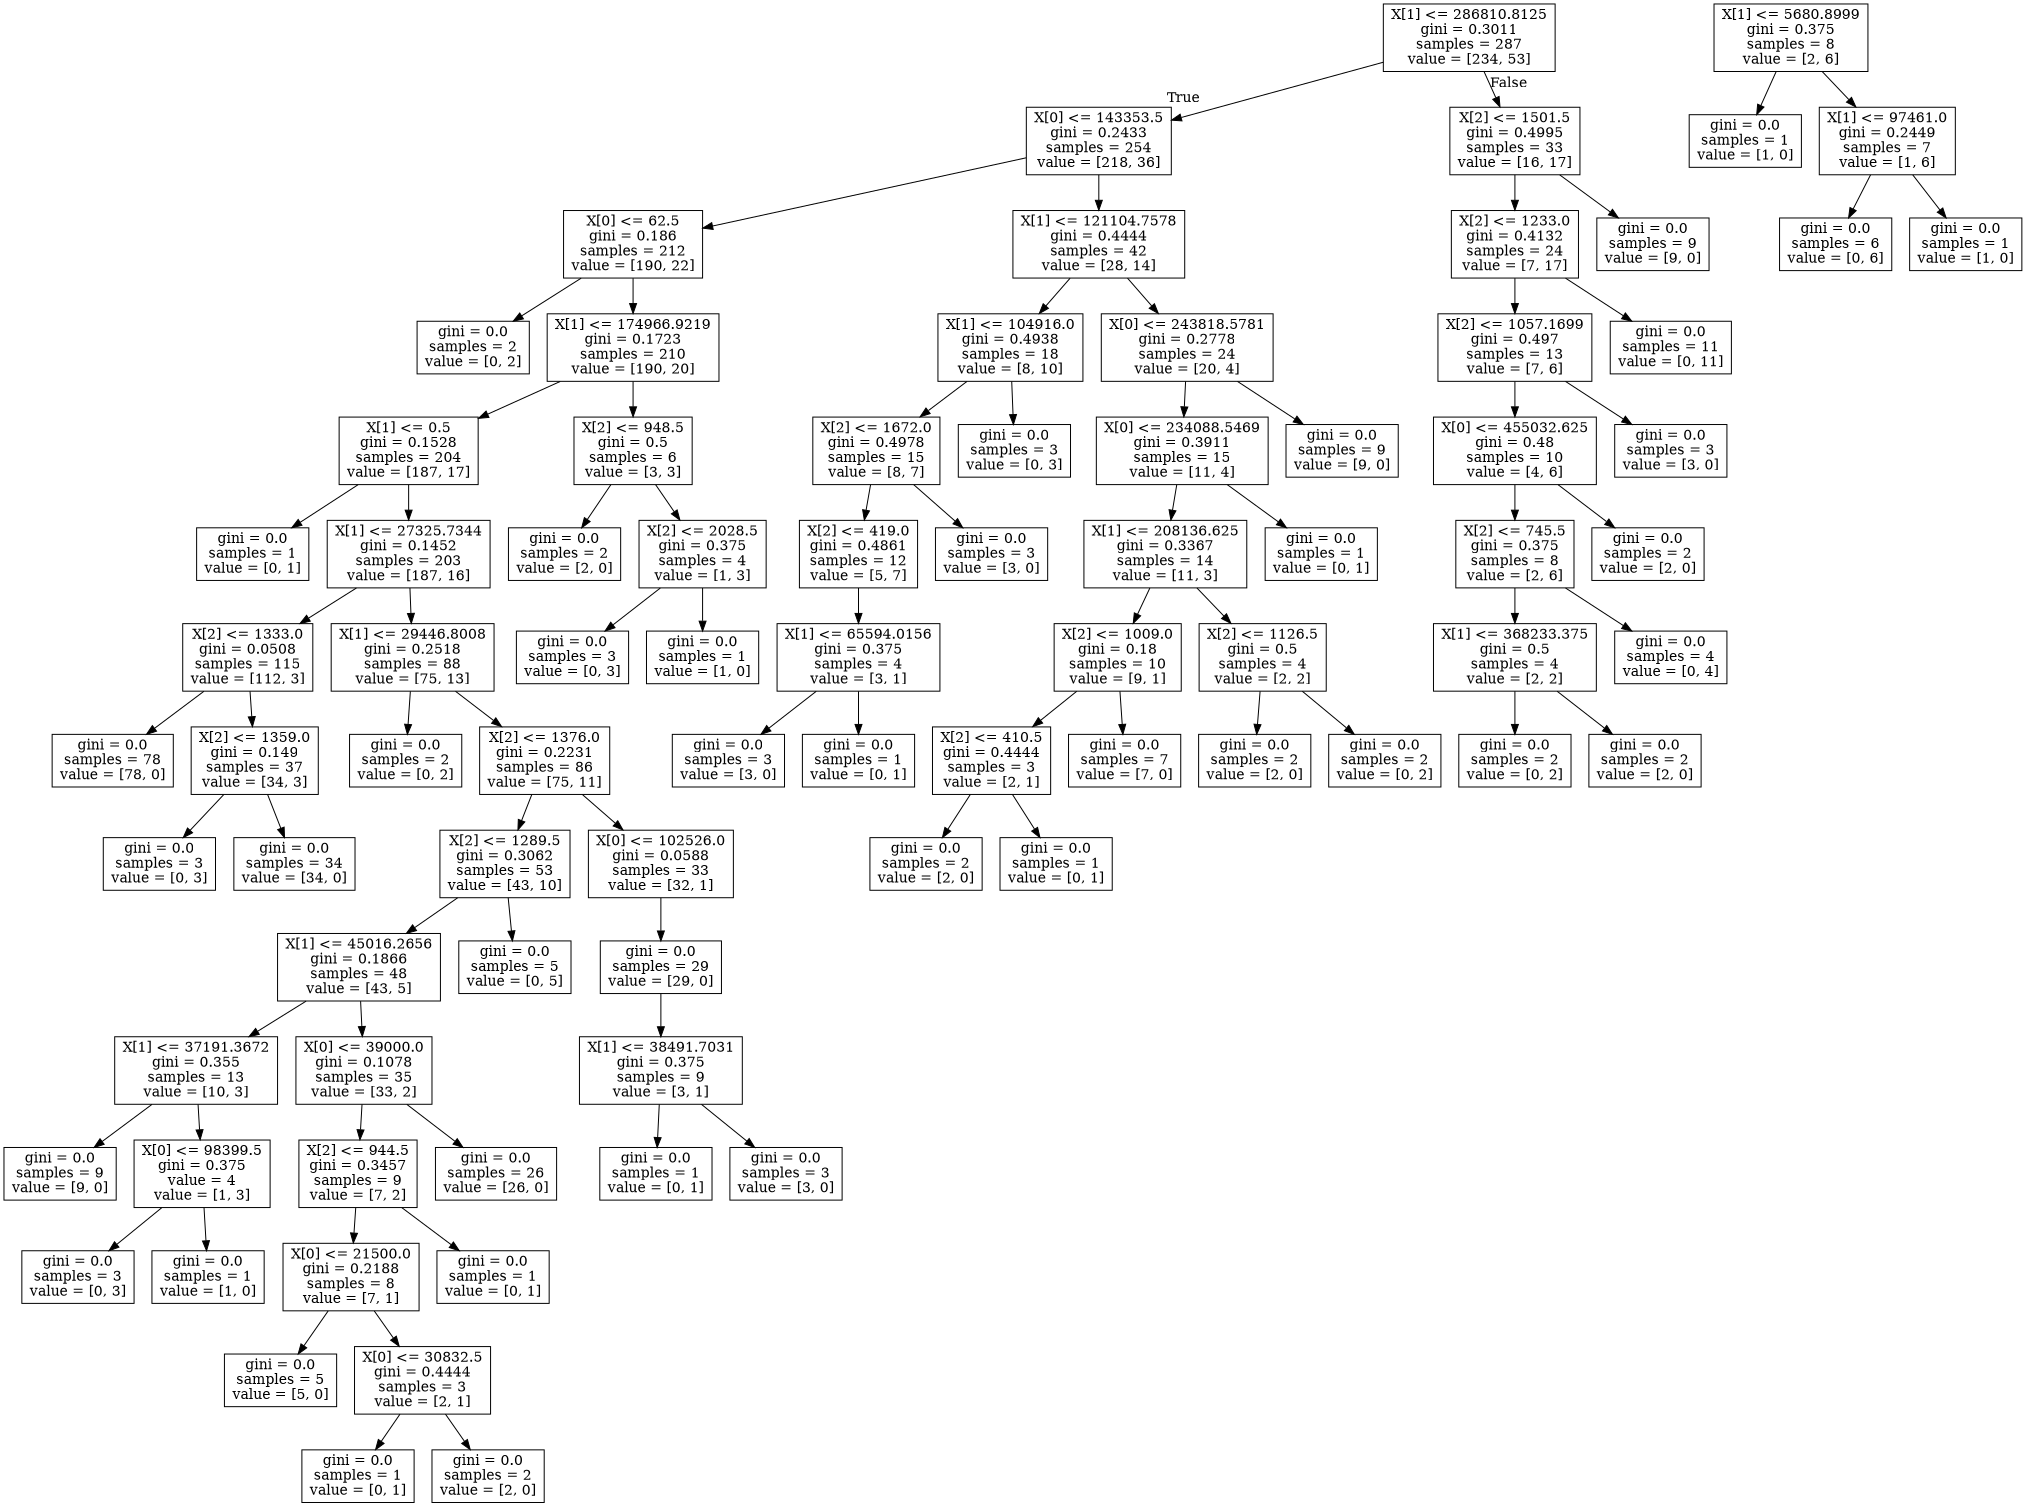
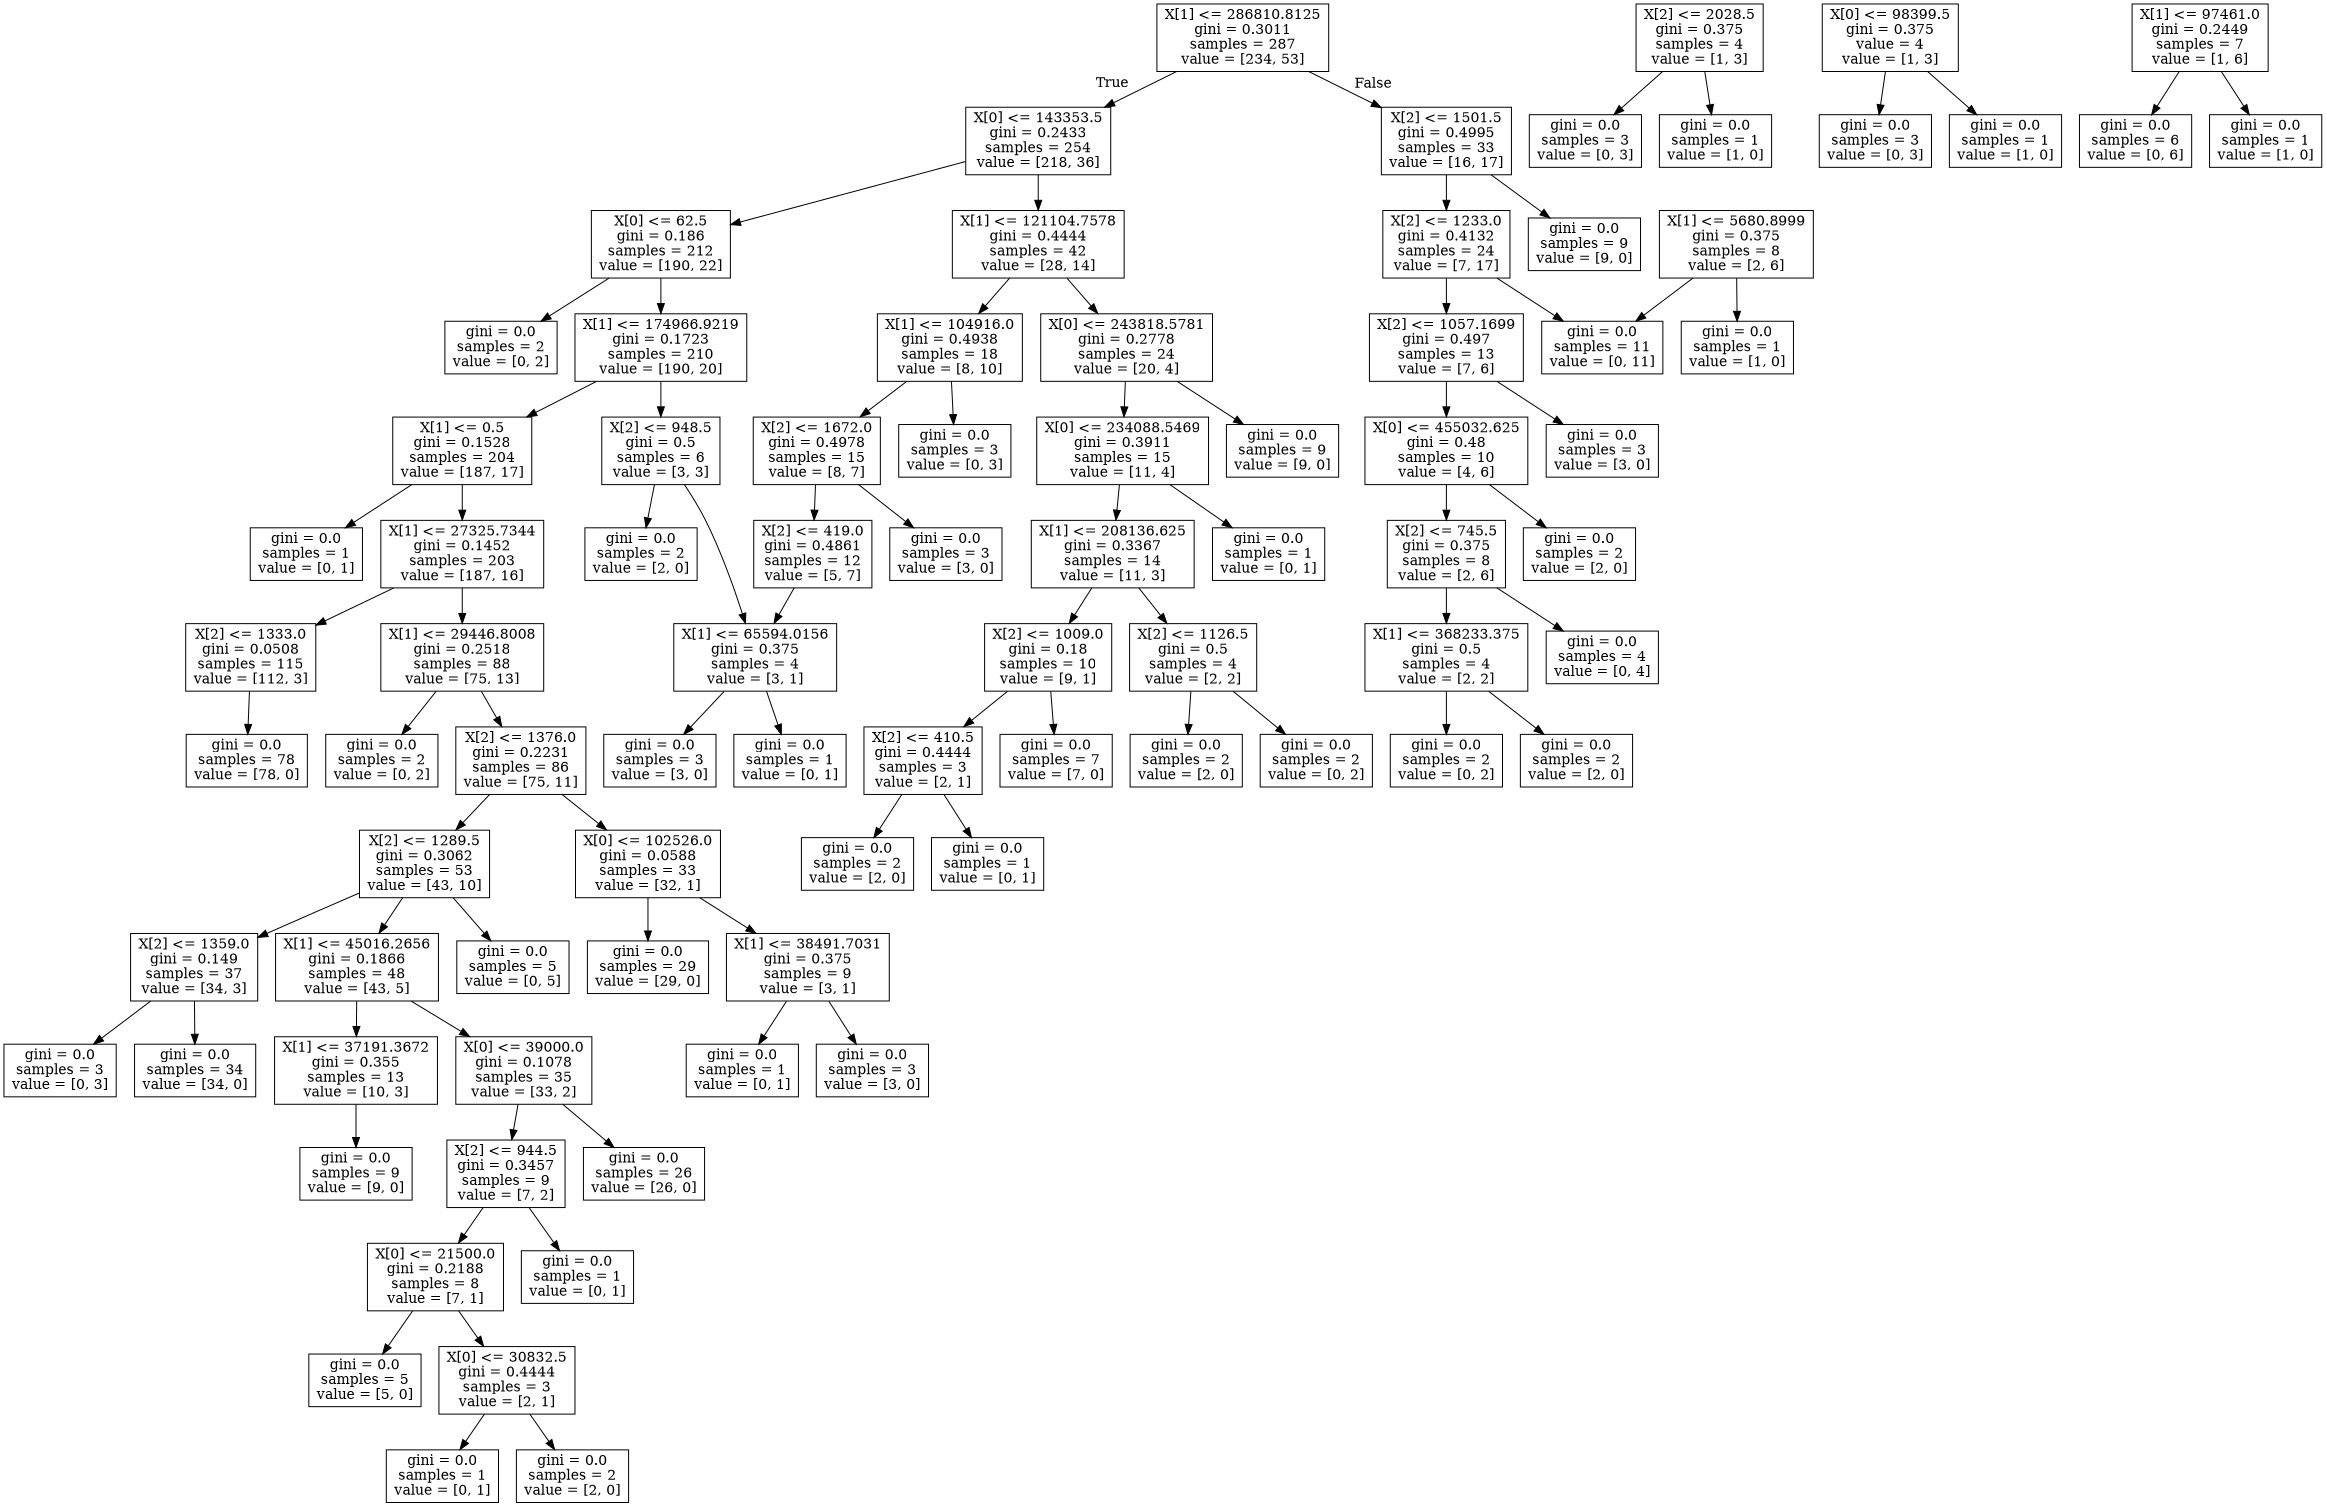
(1836, 86) -> (1668, 297)
(665, 498) -> (718, 547)
(251, 704) -> (313, 913)
(661, 1010) -> (724, 913)
(199, 1117) -> none
